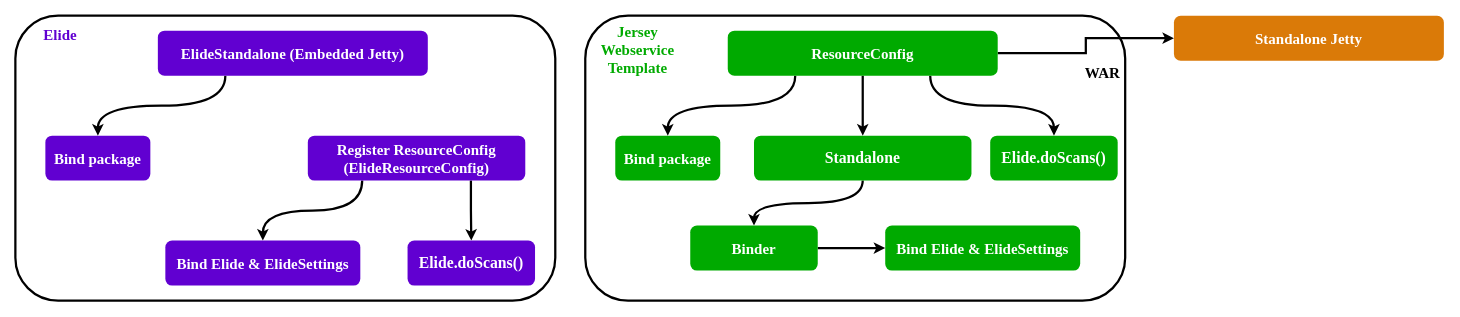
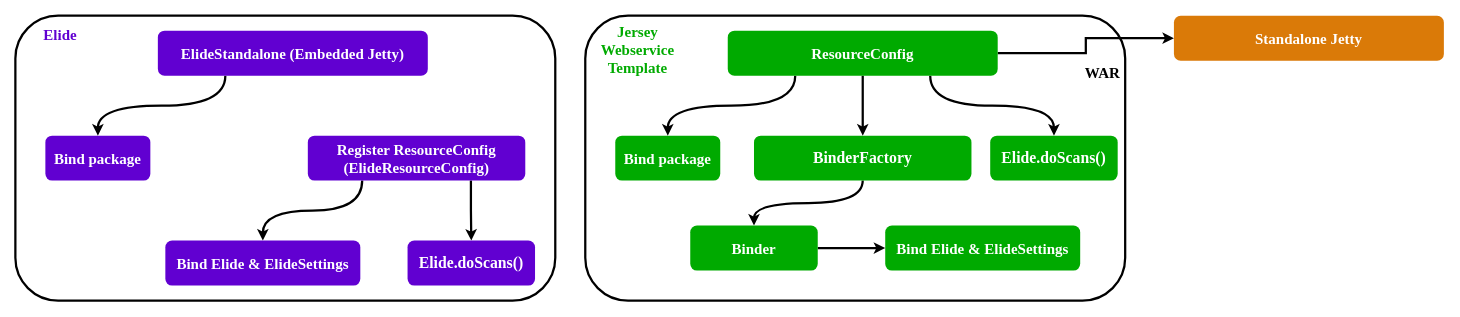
(863, 158) -> (863, 158)
